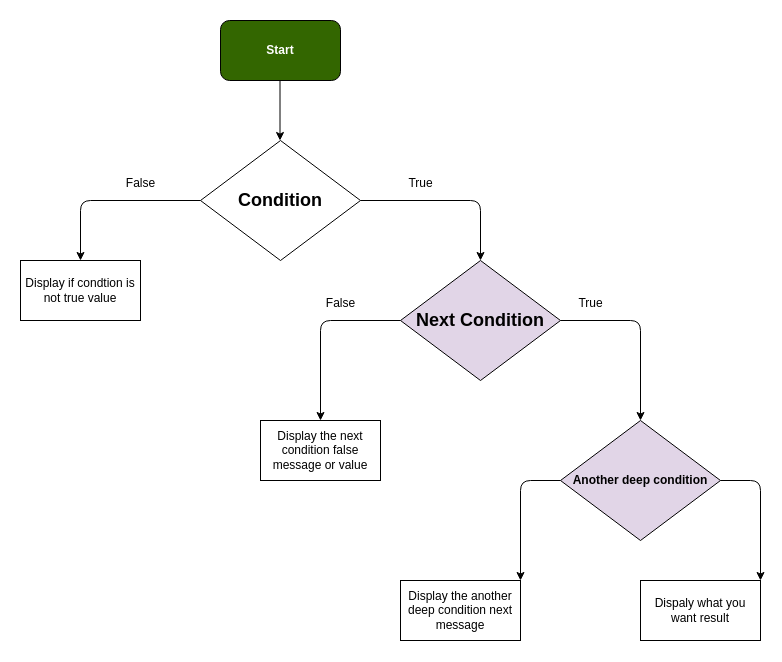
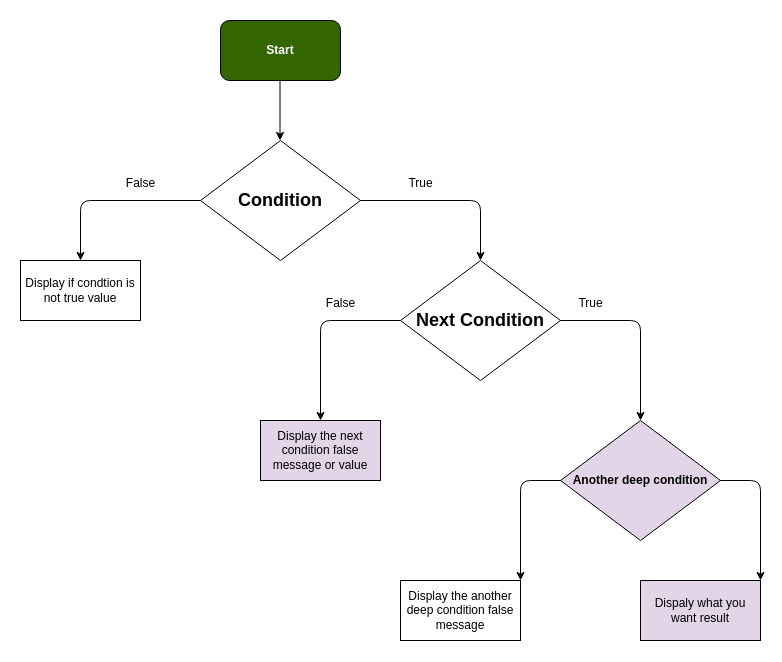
(481, 321) -> (481, 321)
(321, 451) -> (321, 451)
(461, 611) -> (461, 611)
(701, 611) -> (701, 611)
